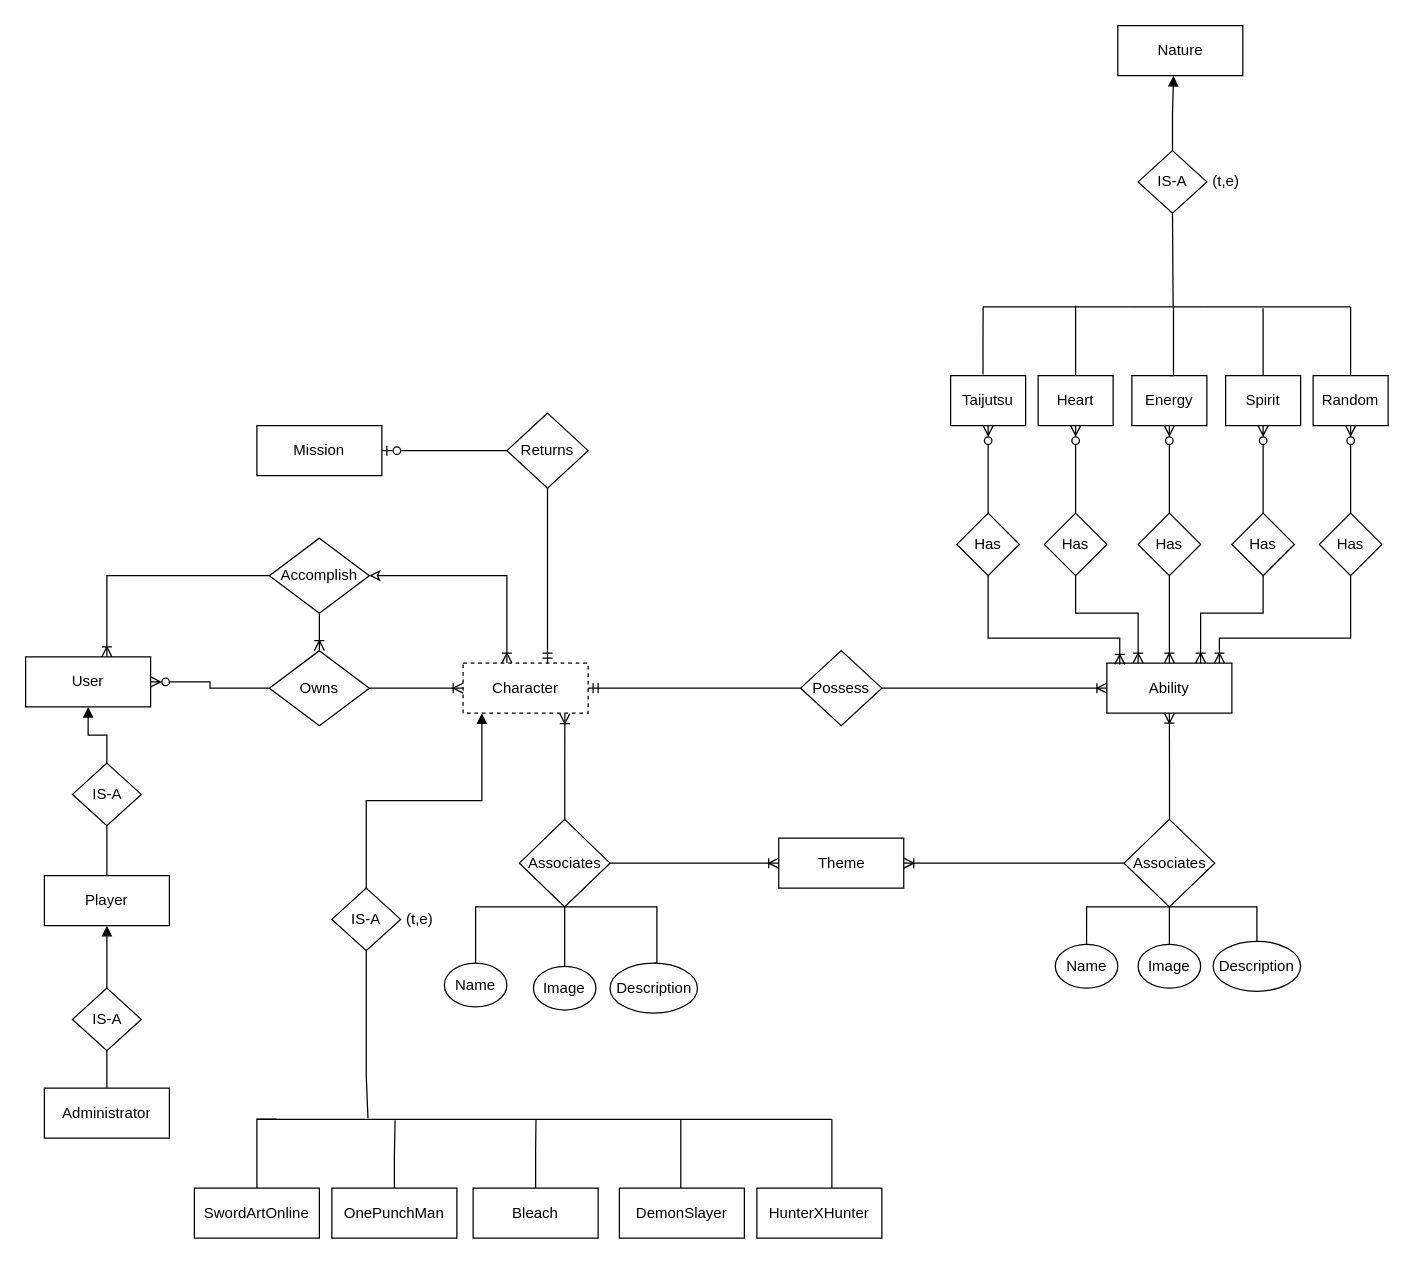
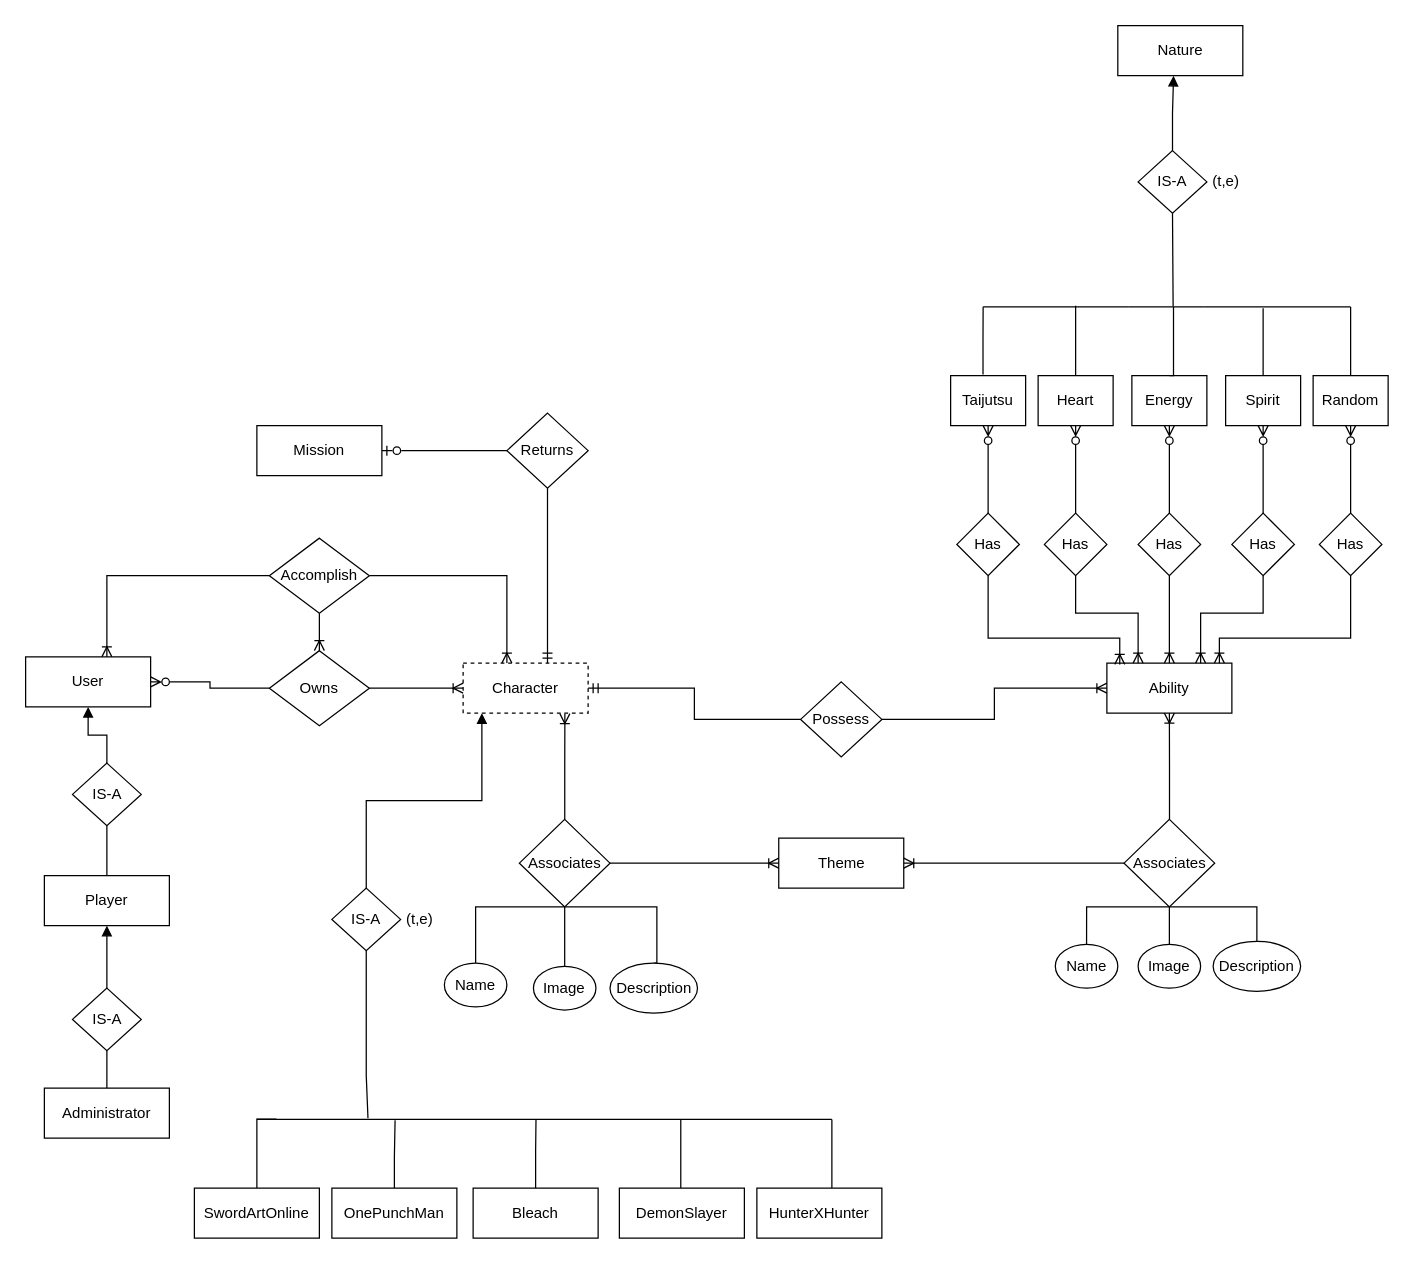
(379, 576) -> (375, 576)
(841, 688) -> (841, 719)
